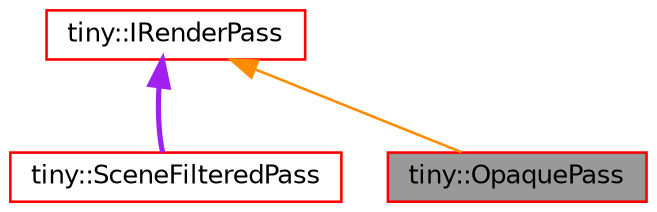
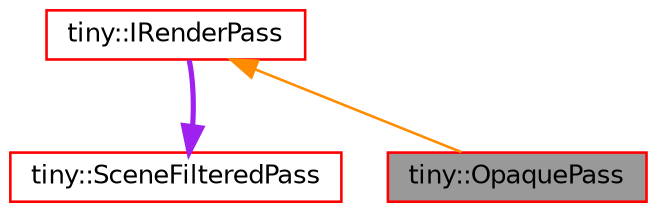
(159, 119) -> (193, 93)
